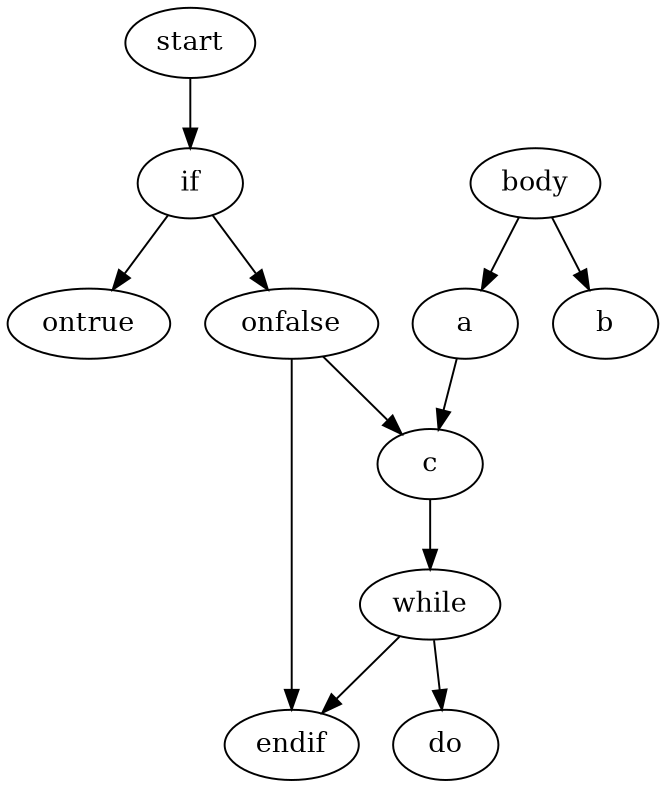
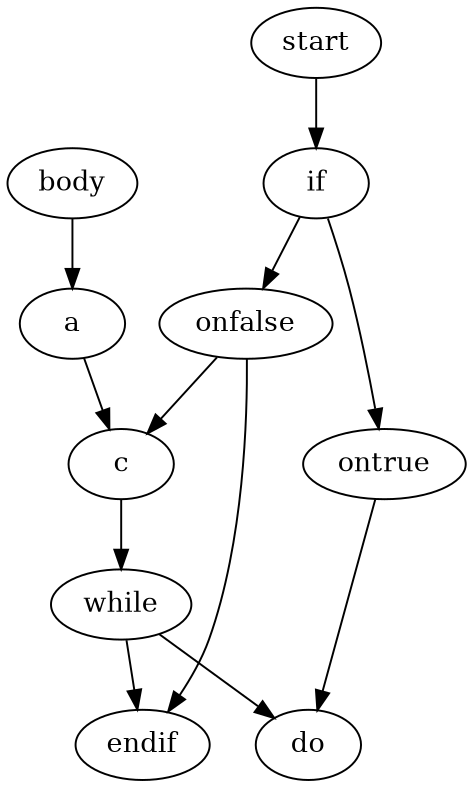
(606, 324) -> none
none -> (349, 595)
